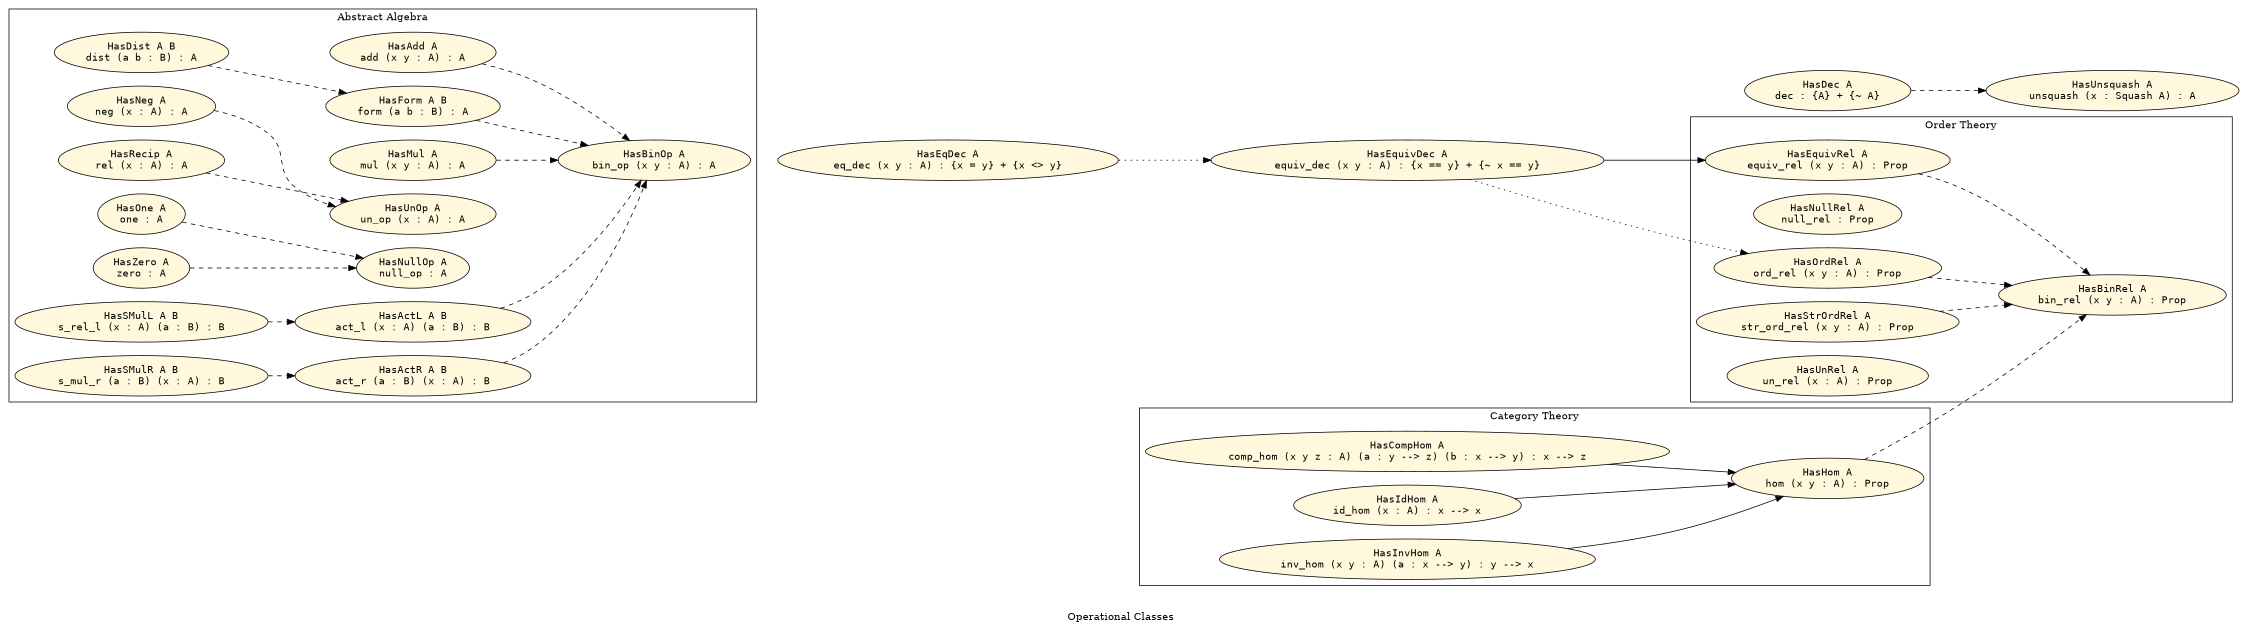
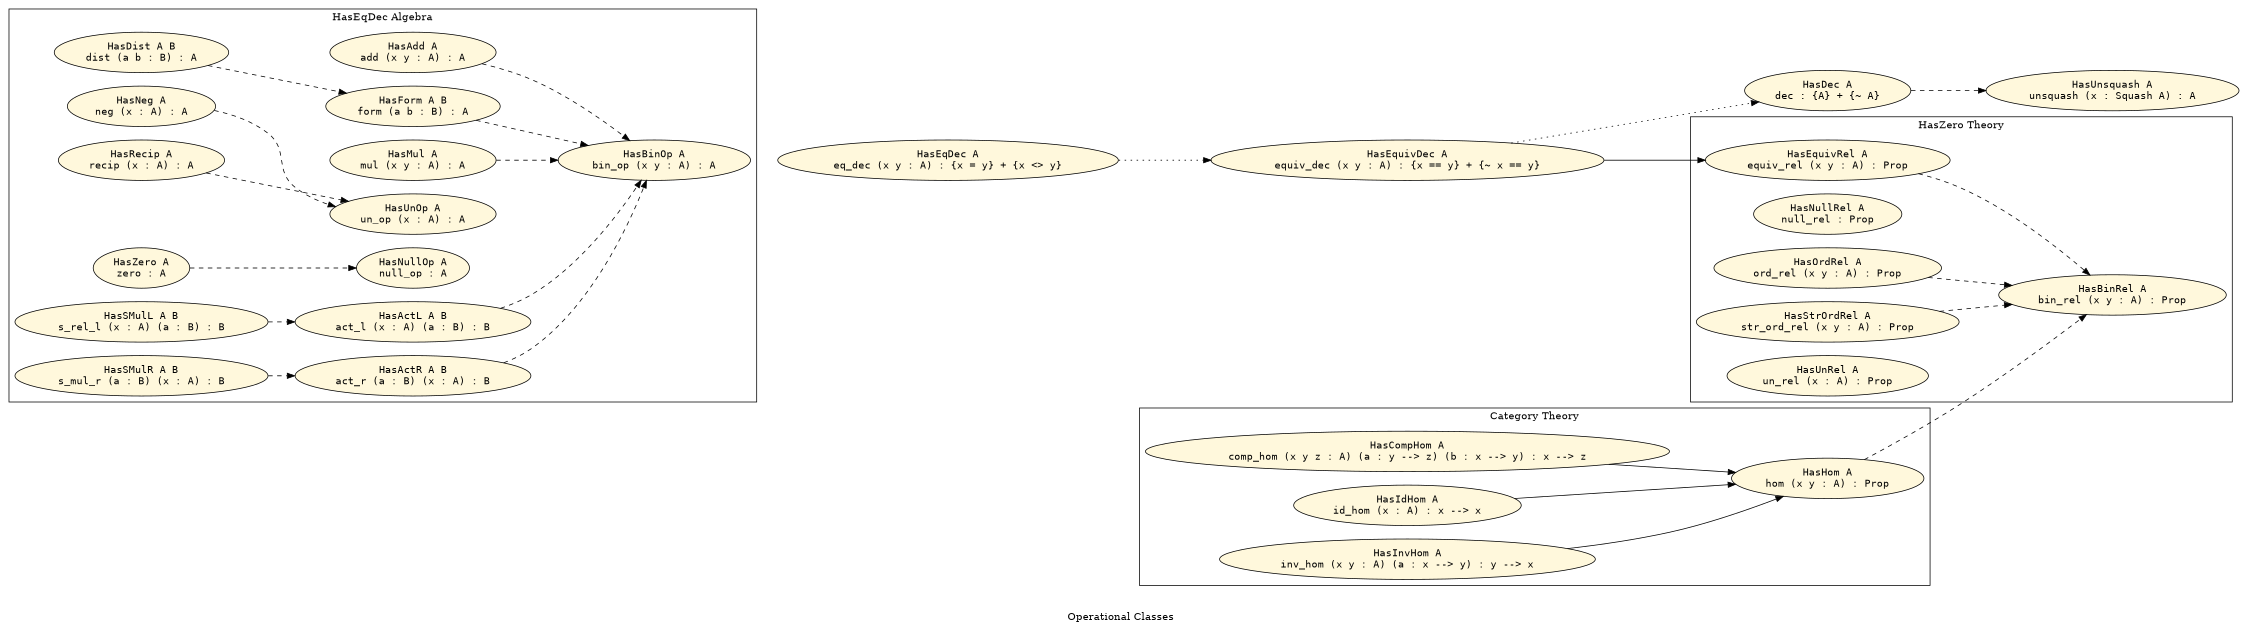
(383, 18) -> (383, 18)
(1961, 125) -> (1961, 125)
(141, 160) -> (141, 160)
(141, 214) -> none
(1604, 219) -> (1631, 123)
